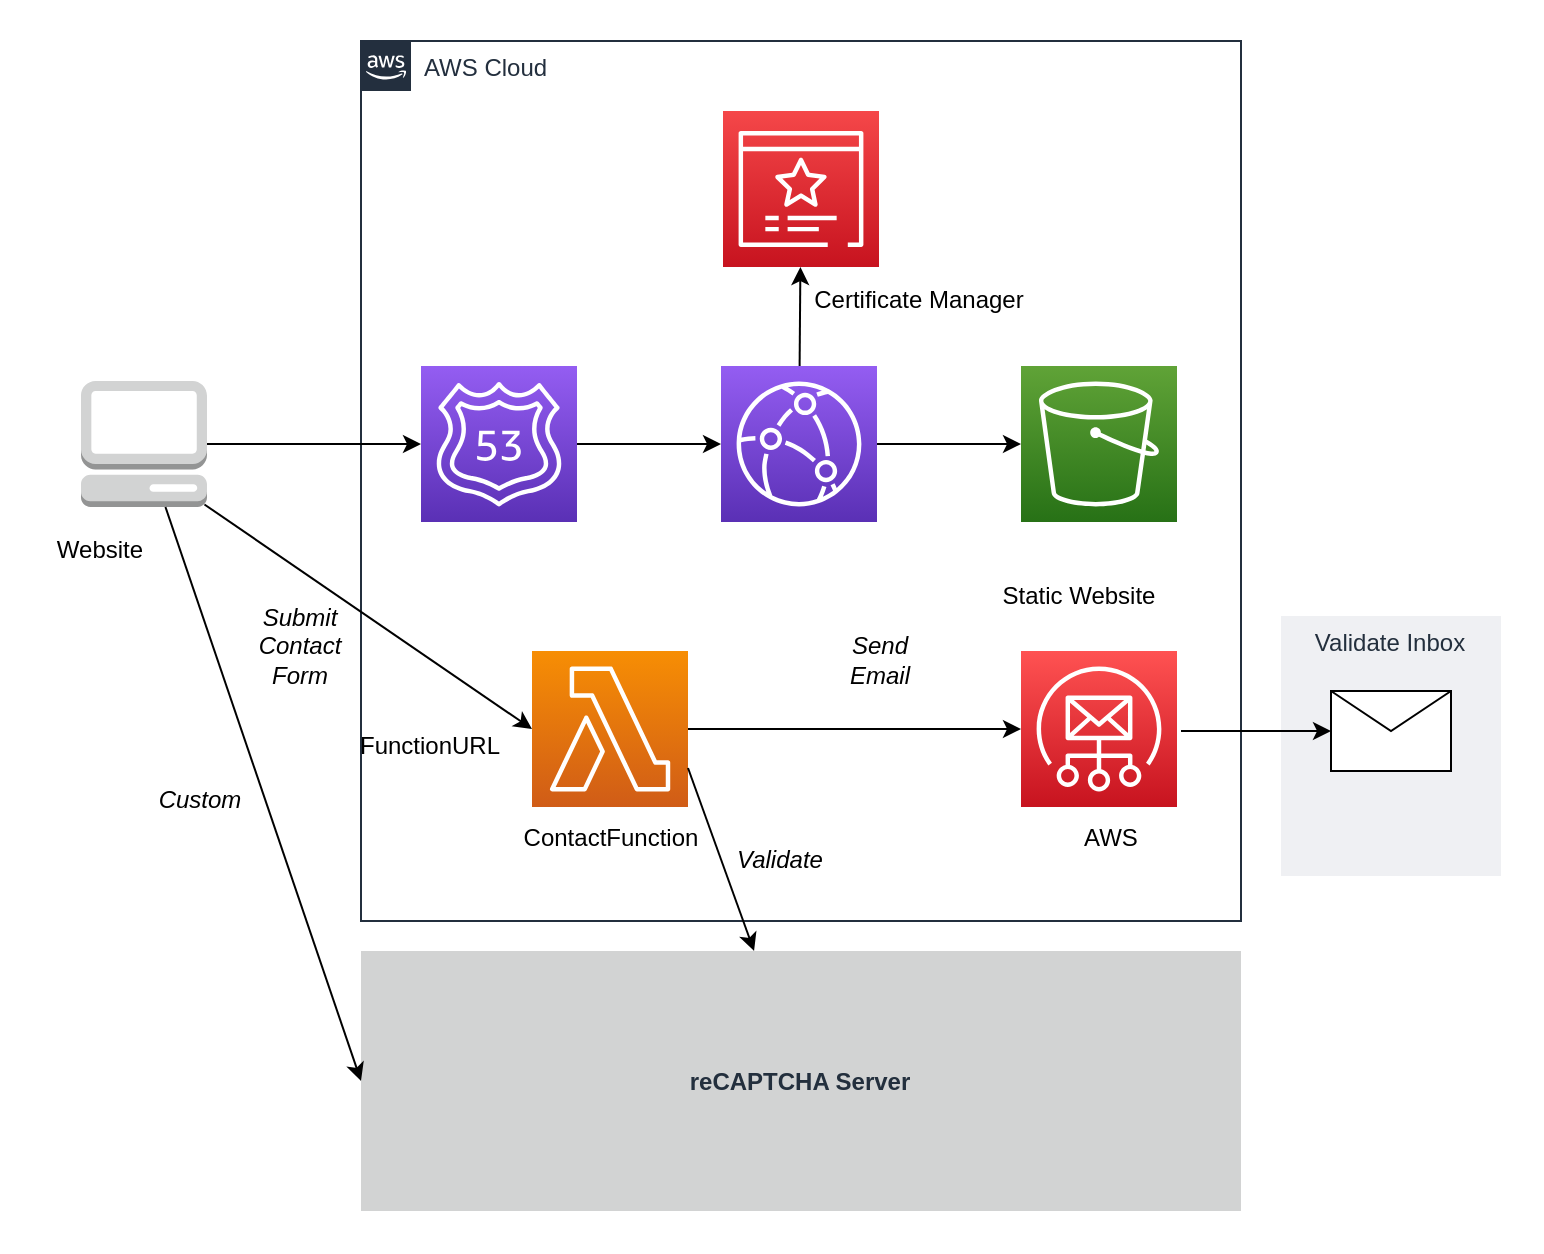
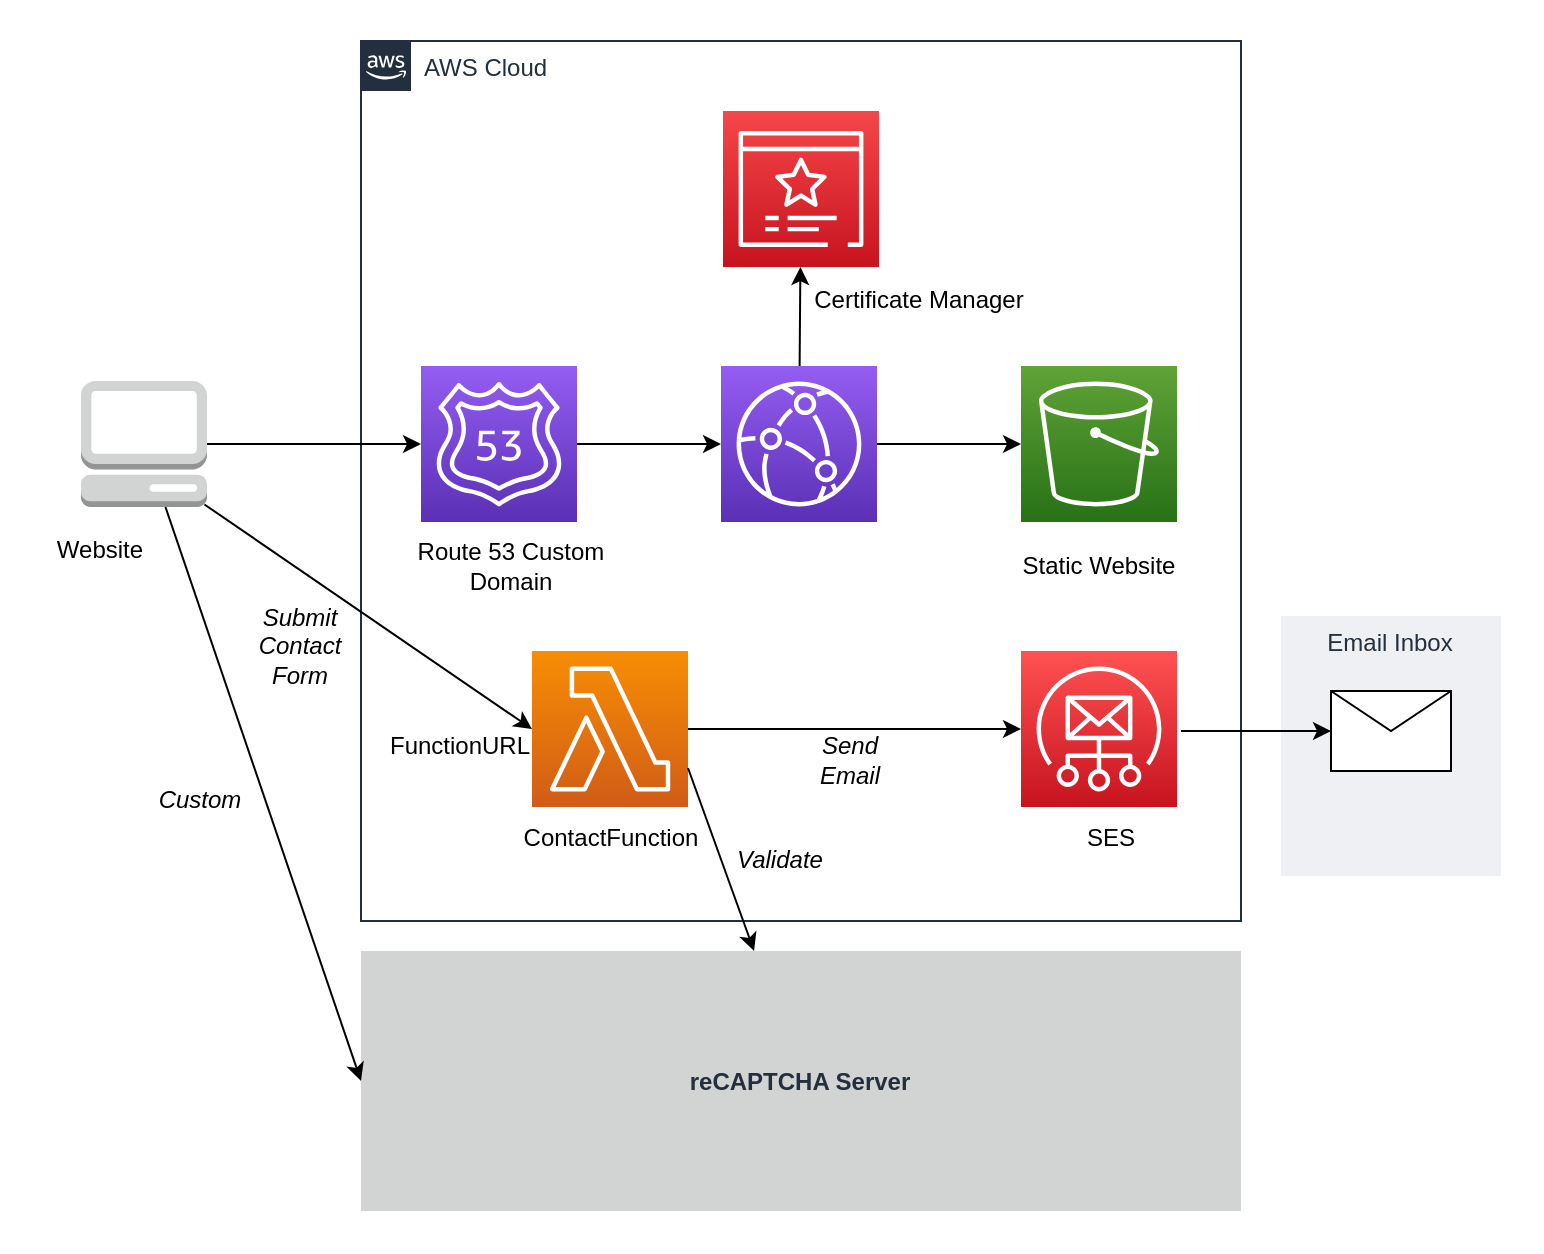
none -> (512, 566)
(1079, 596) -> (1099, 566)
(1390, 643) -> (1390, 643)
(880, 661) -> (850, 761)
(431, 746) -> (461, 746)
(1112, 839) -> (1112, 839)
